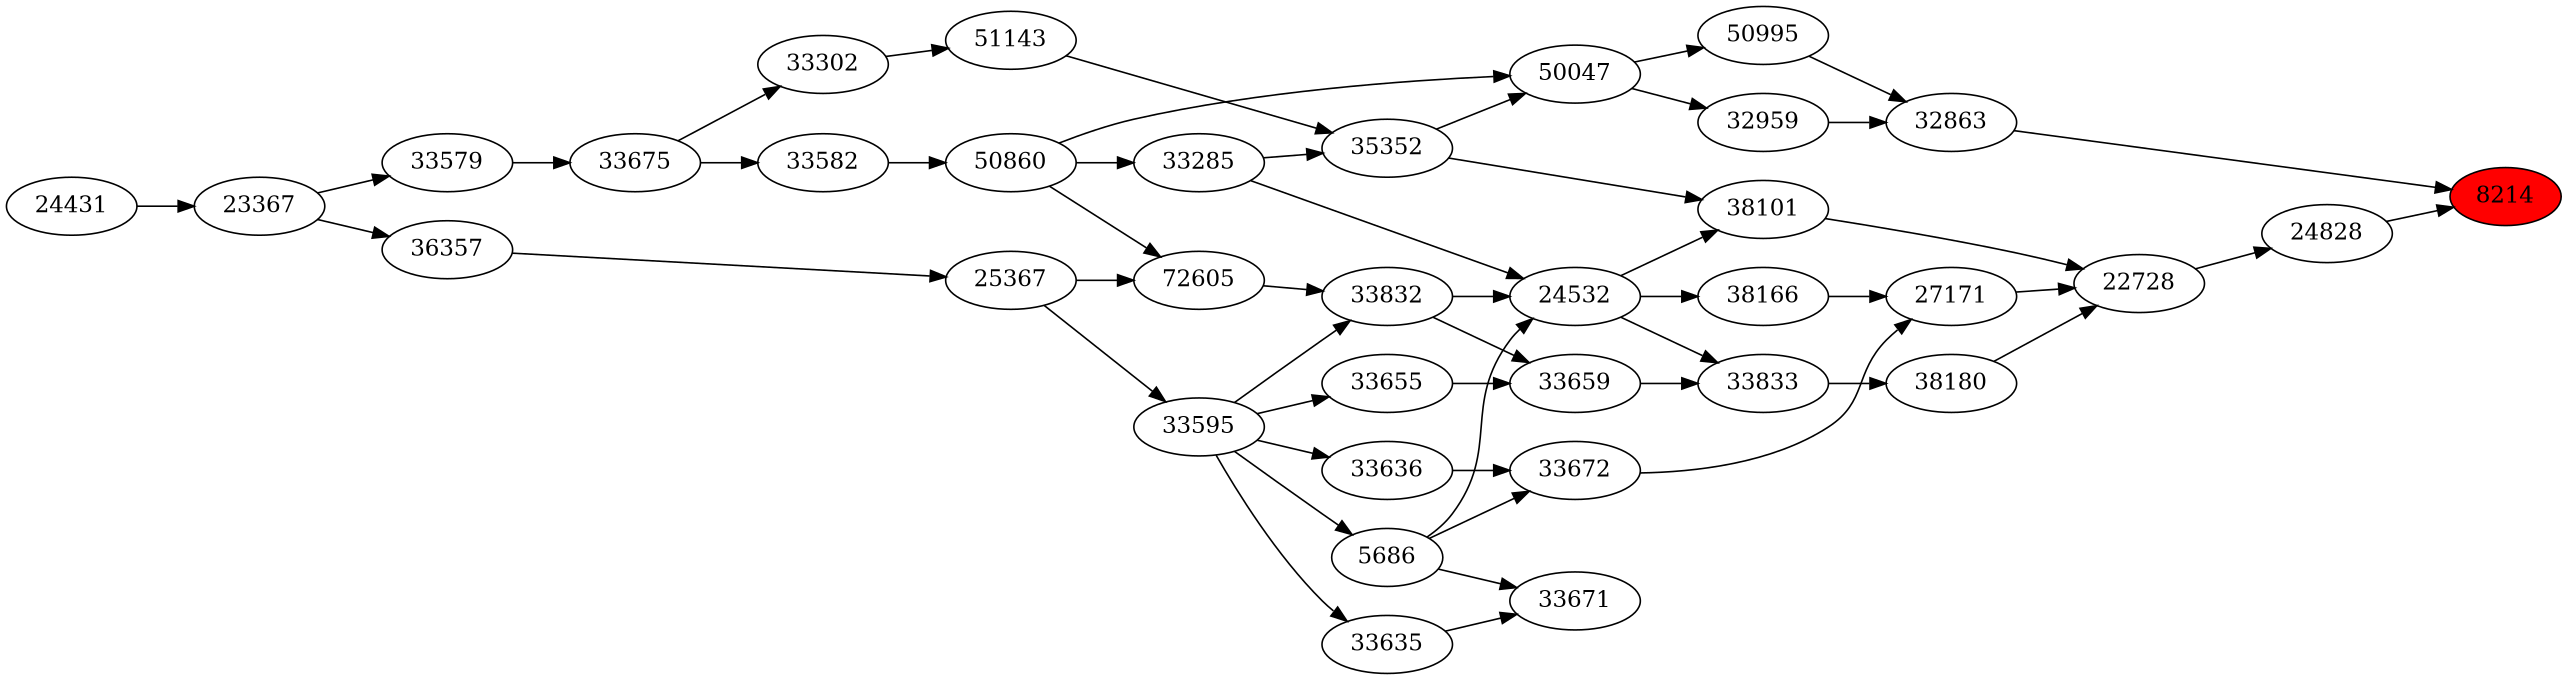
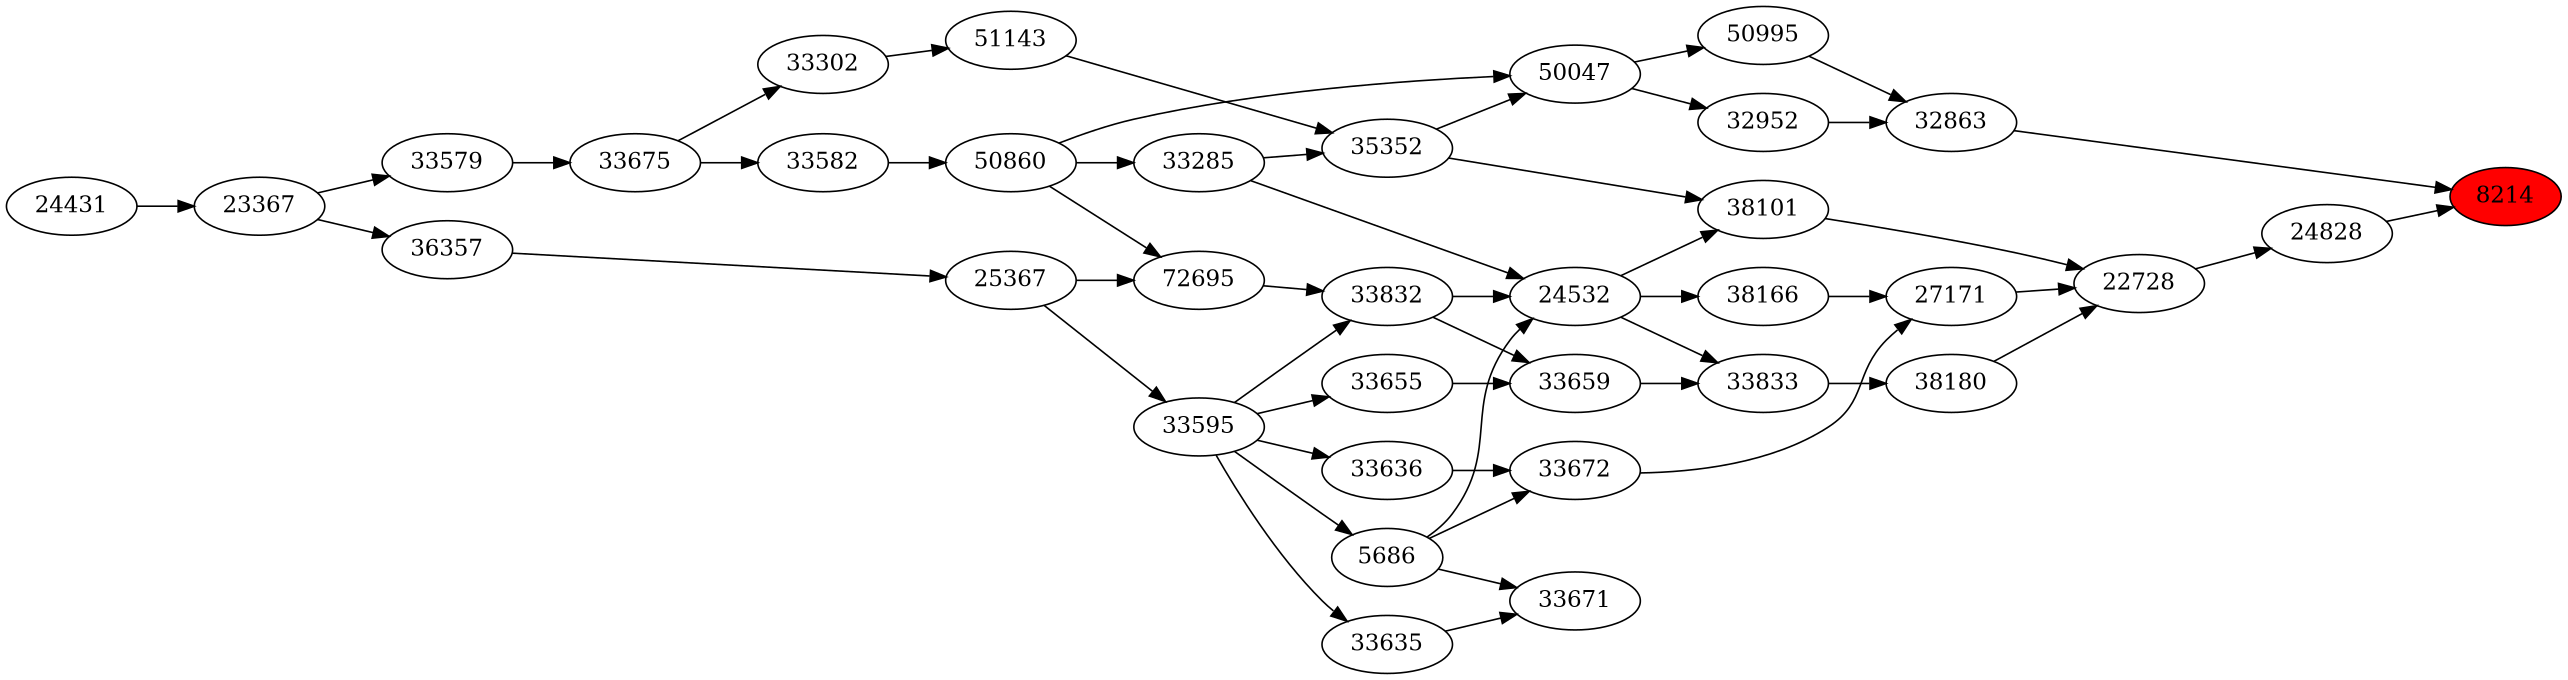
(1763, 122) -> (1763, 122)
(1199, 280) -> (1199, 280)
